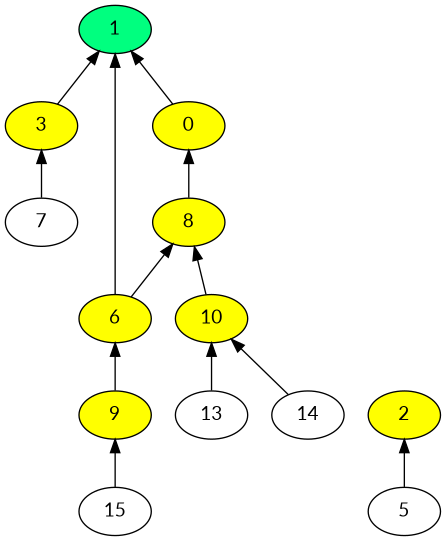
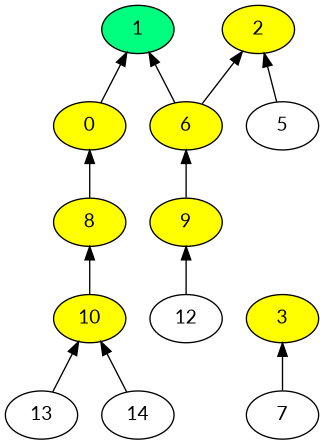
(74, 83) -> none
(148, 276) -> (218, 83)
(115, 511) -> (186, 319)
